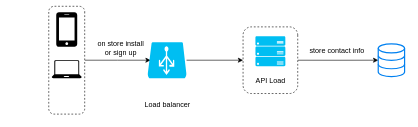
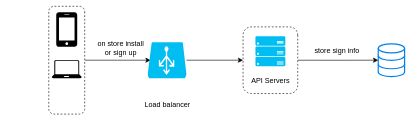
(337, 51) -> (337, 51)
(271, 81) -> (271, 81)
